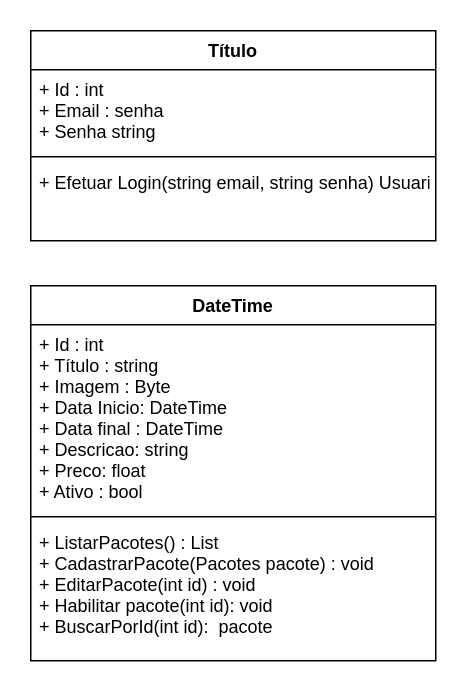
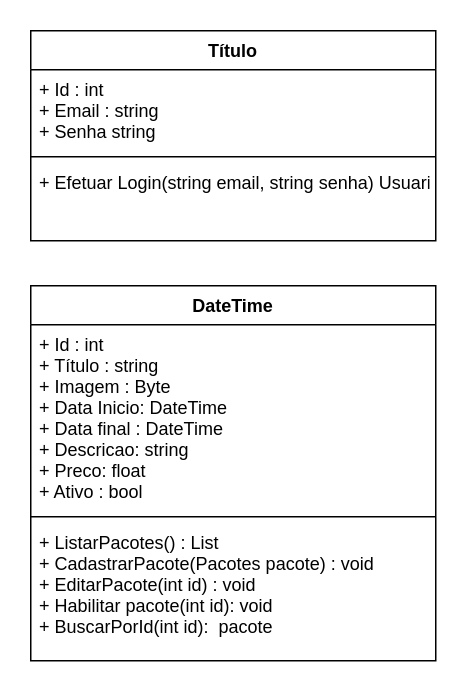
(78, 90) -> (78, 90)
